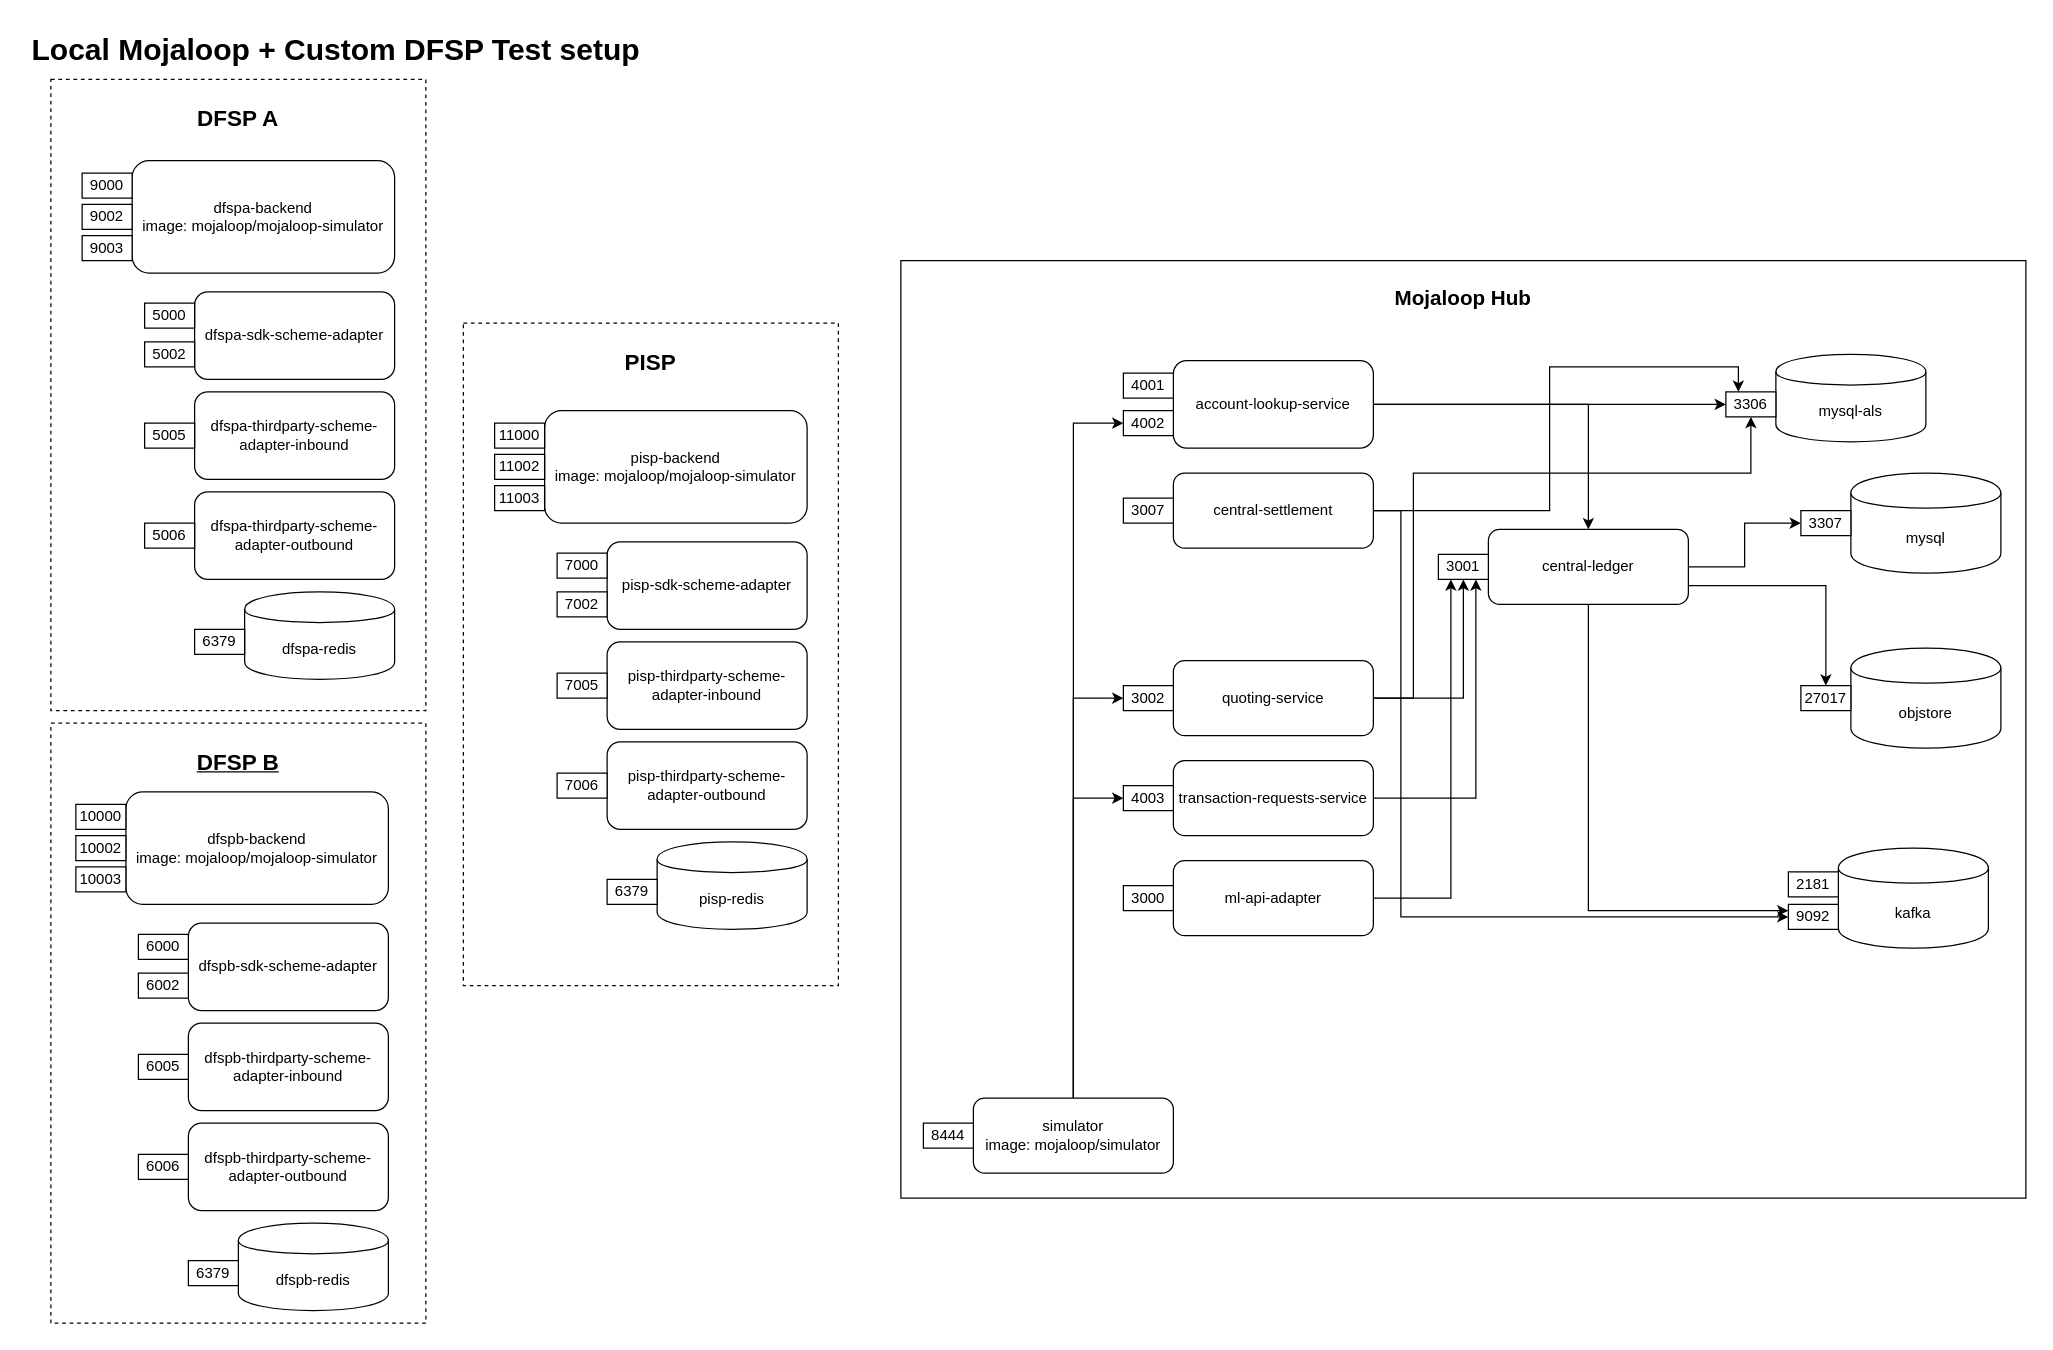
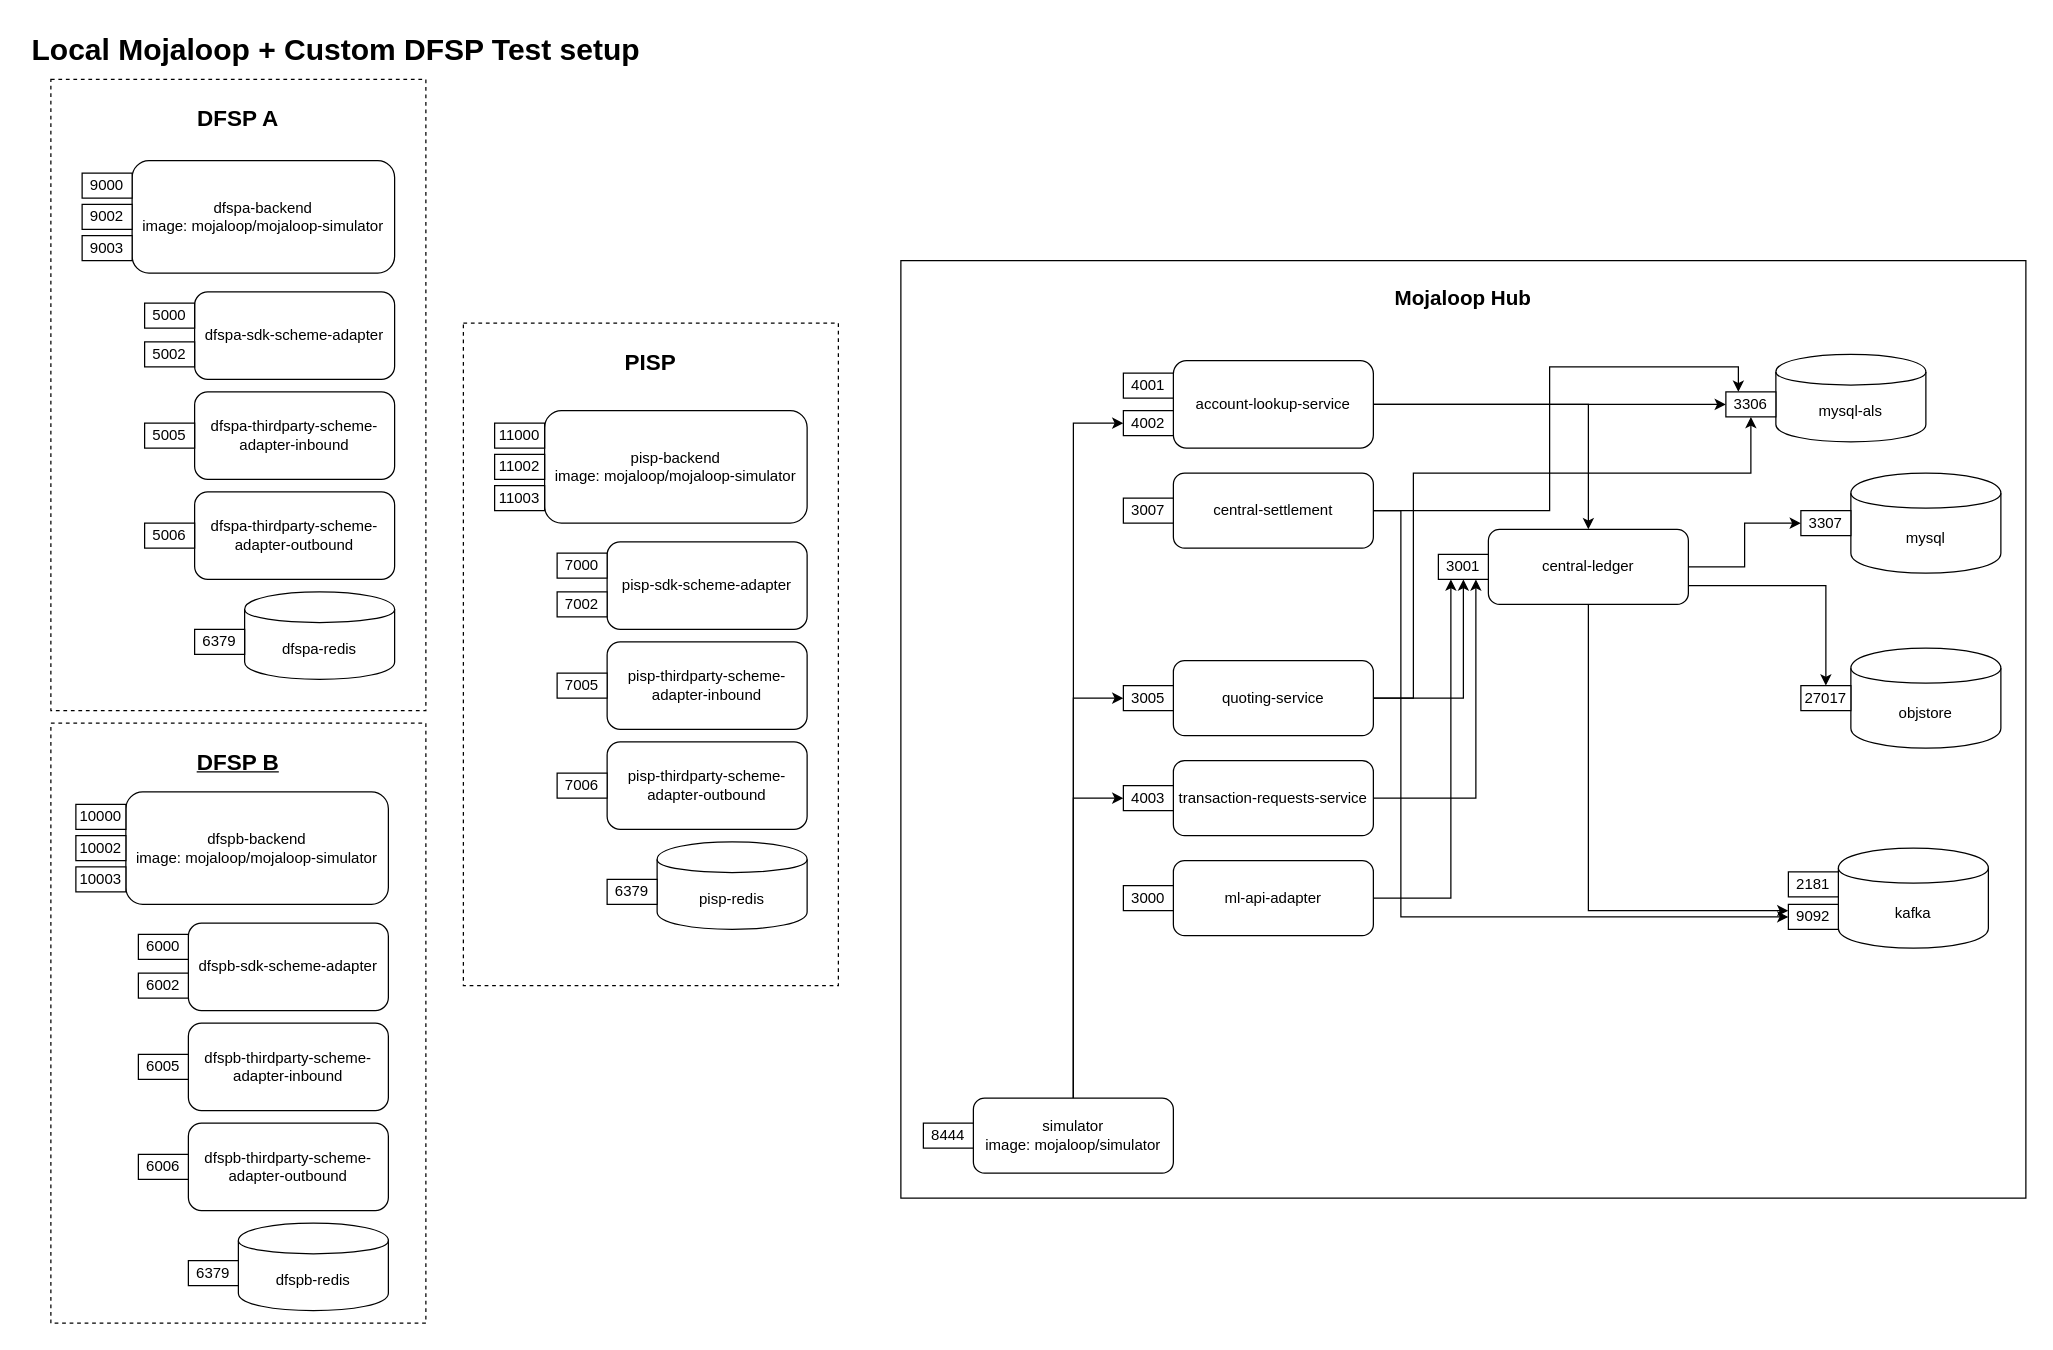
(1148, 698) -> (1148, 698)
